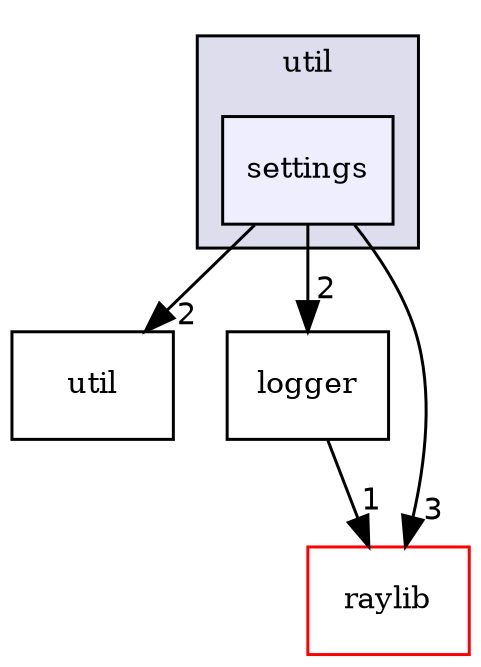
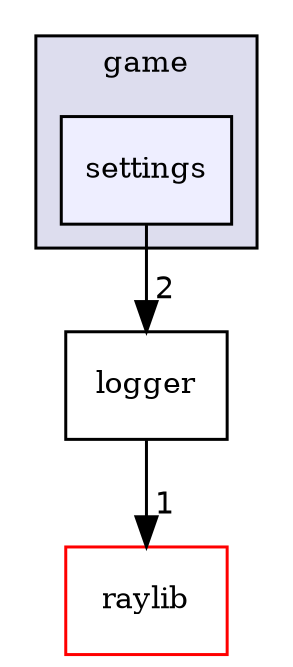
(308, 64) -> (146, 64)
(422, 363) -> none
(93, 386) -> none
